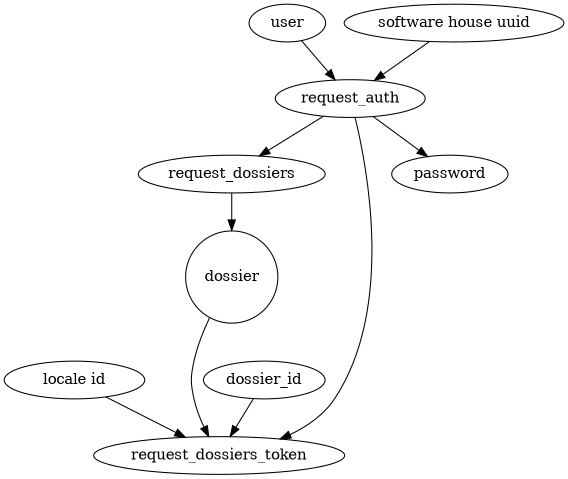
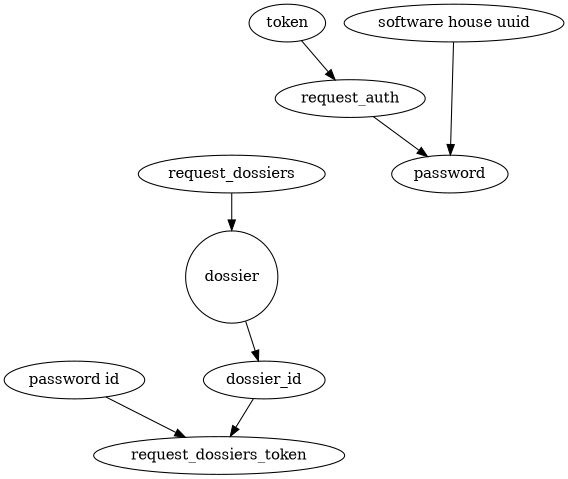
(287, 23) -> (287, 23)
(406, 58) -> (452, 93)
(296, 133) -> none
(370, 290) -> none
(192, 372) -> (250, 336)
(74, 380) -> (74, 380)
